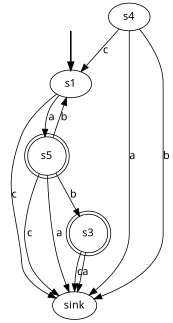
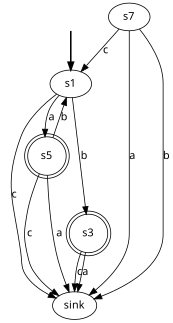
(129, 17) -> (129, 17)
(66, 191) -> (79, 152)
